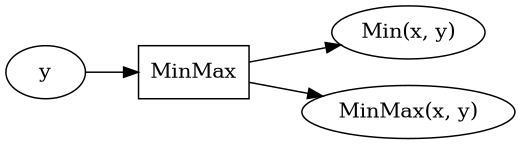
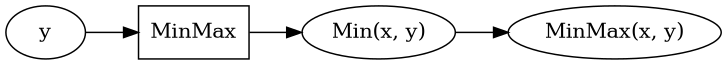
(279, 88) -> (475, 32)
